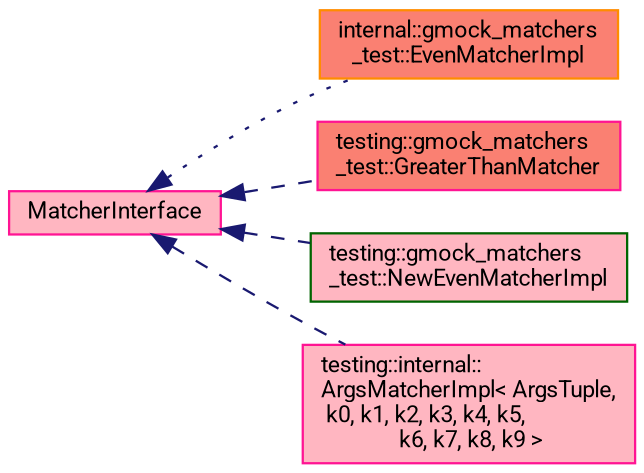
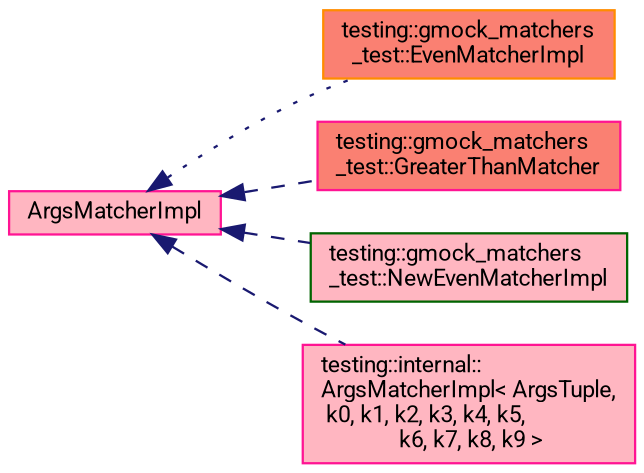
(469, 44) -> (469, 44)
(115, 213) -> (115, 213)
